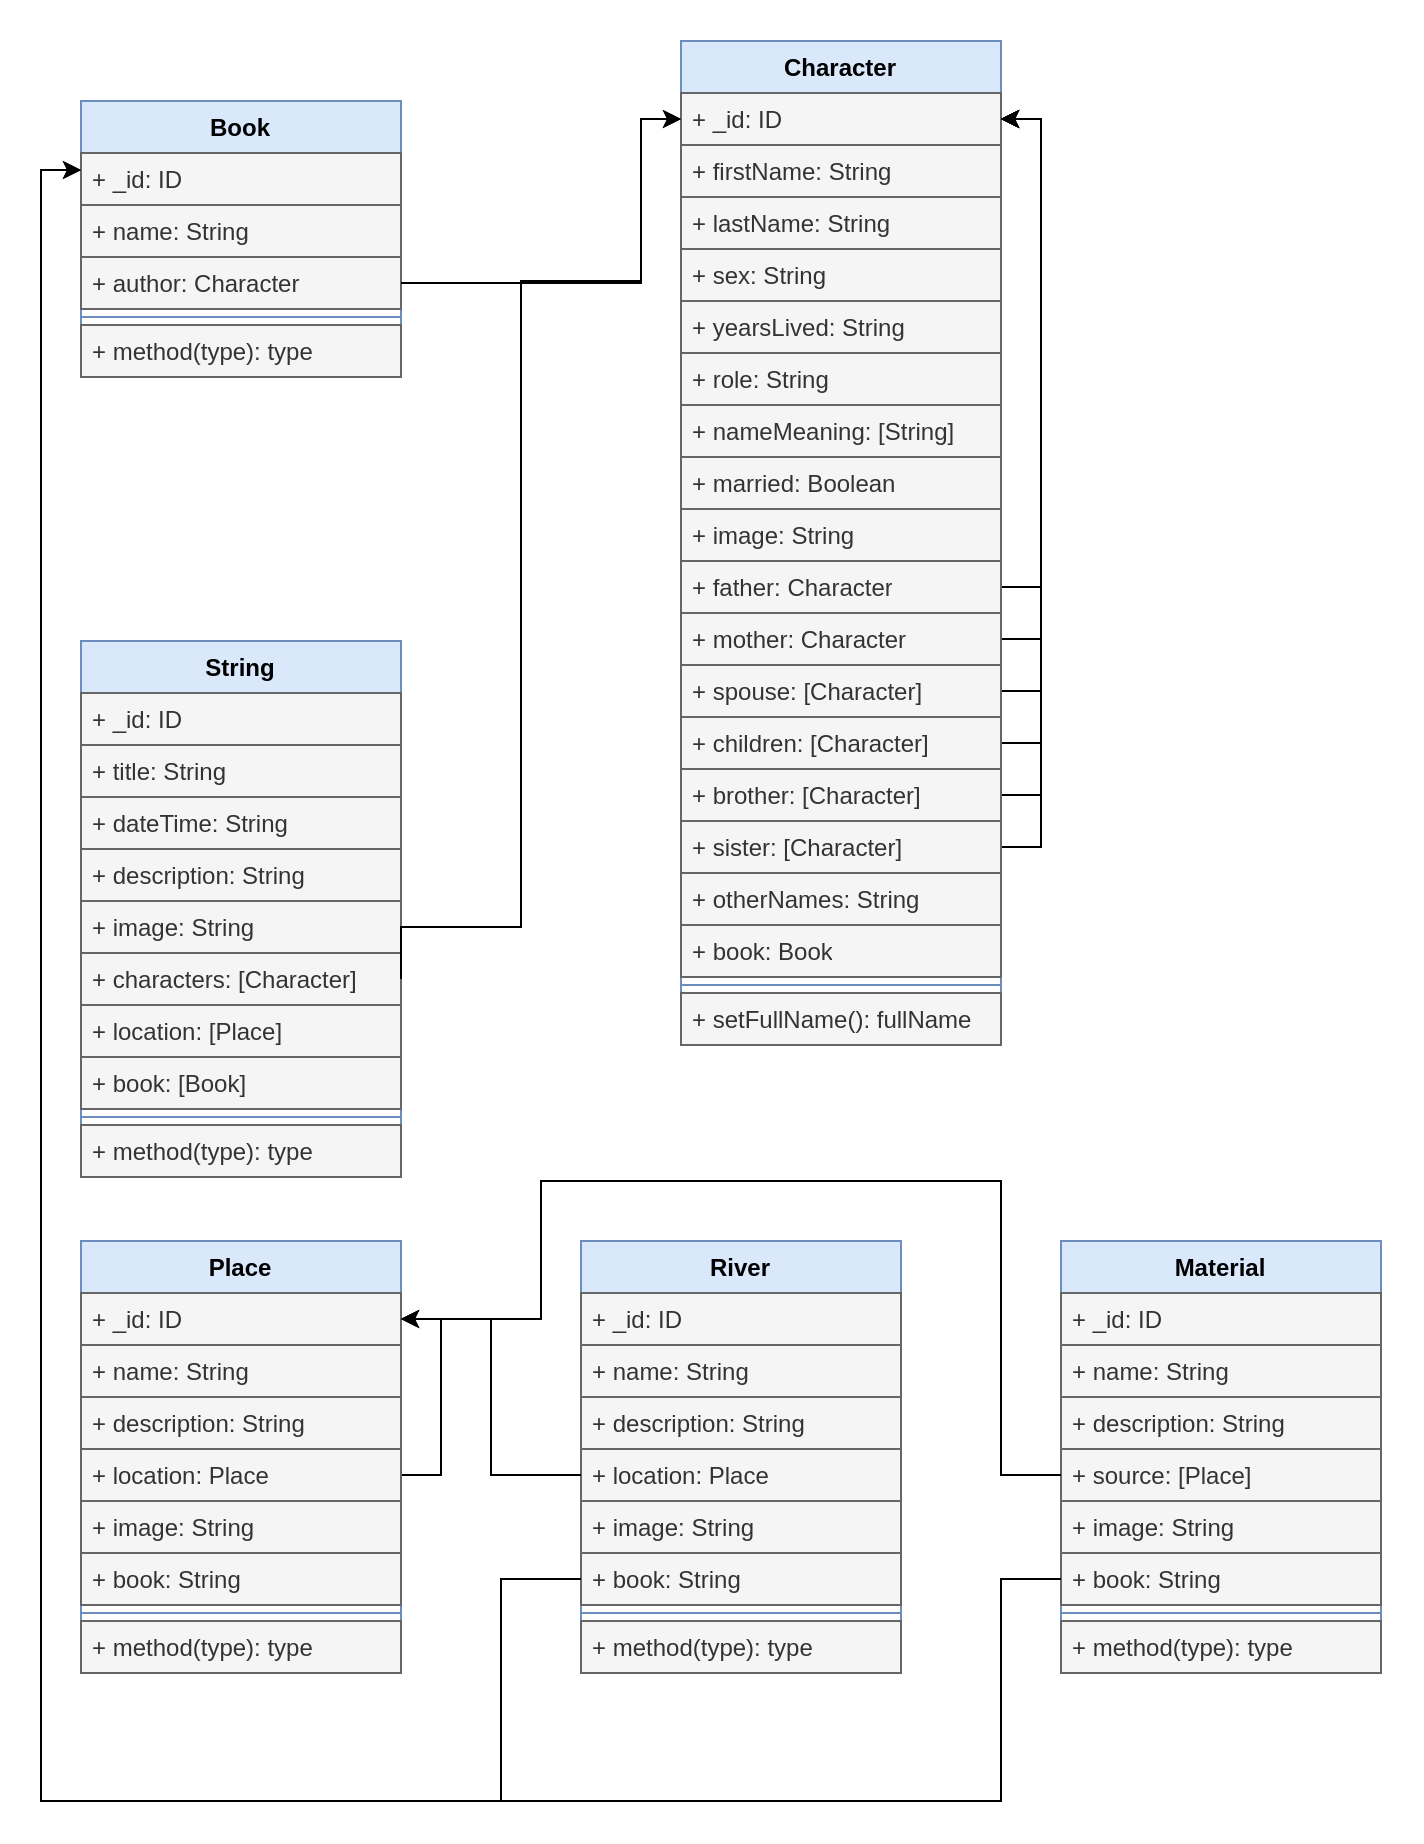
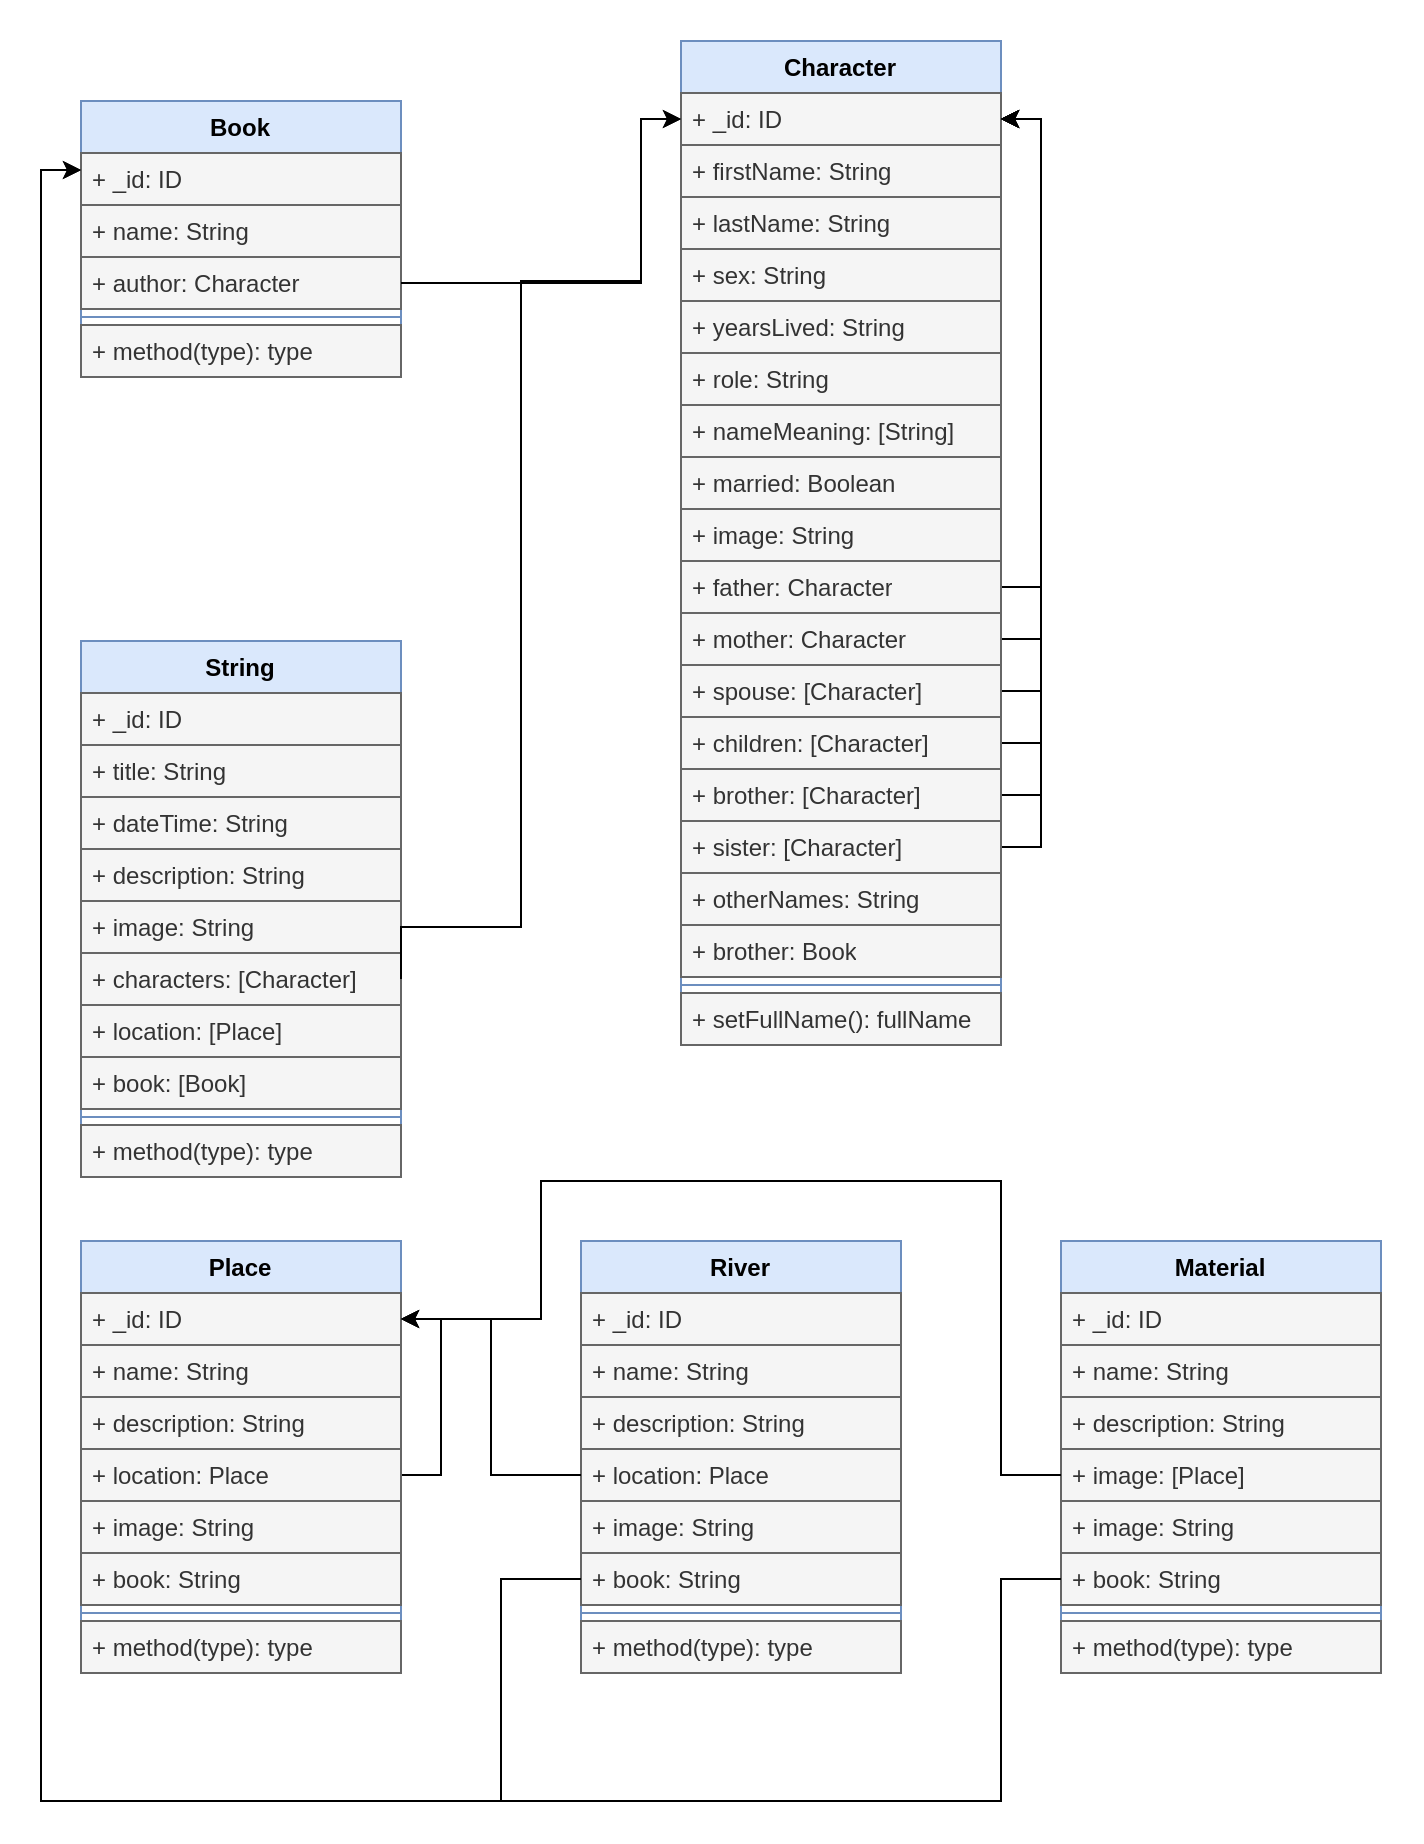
(764, 953) -> (784, 953)
(1175, 1477) -> (1165, 1477)
